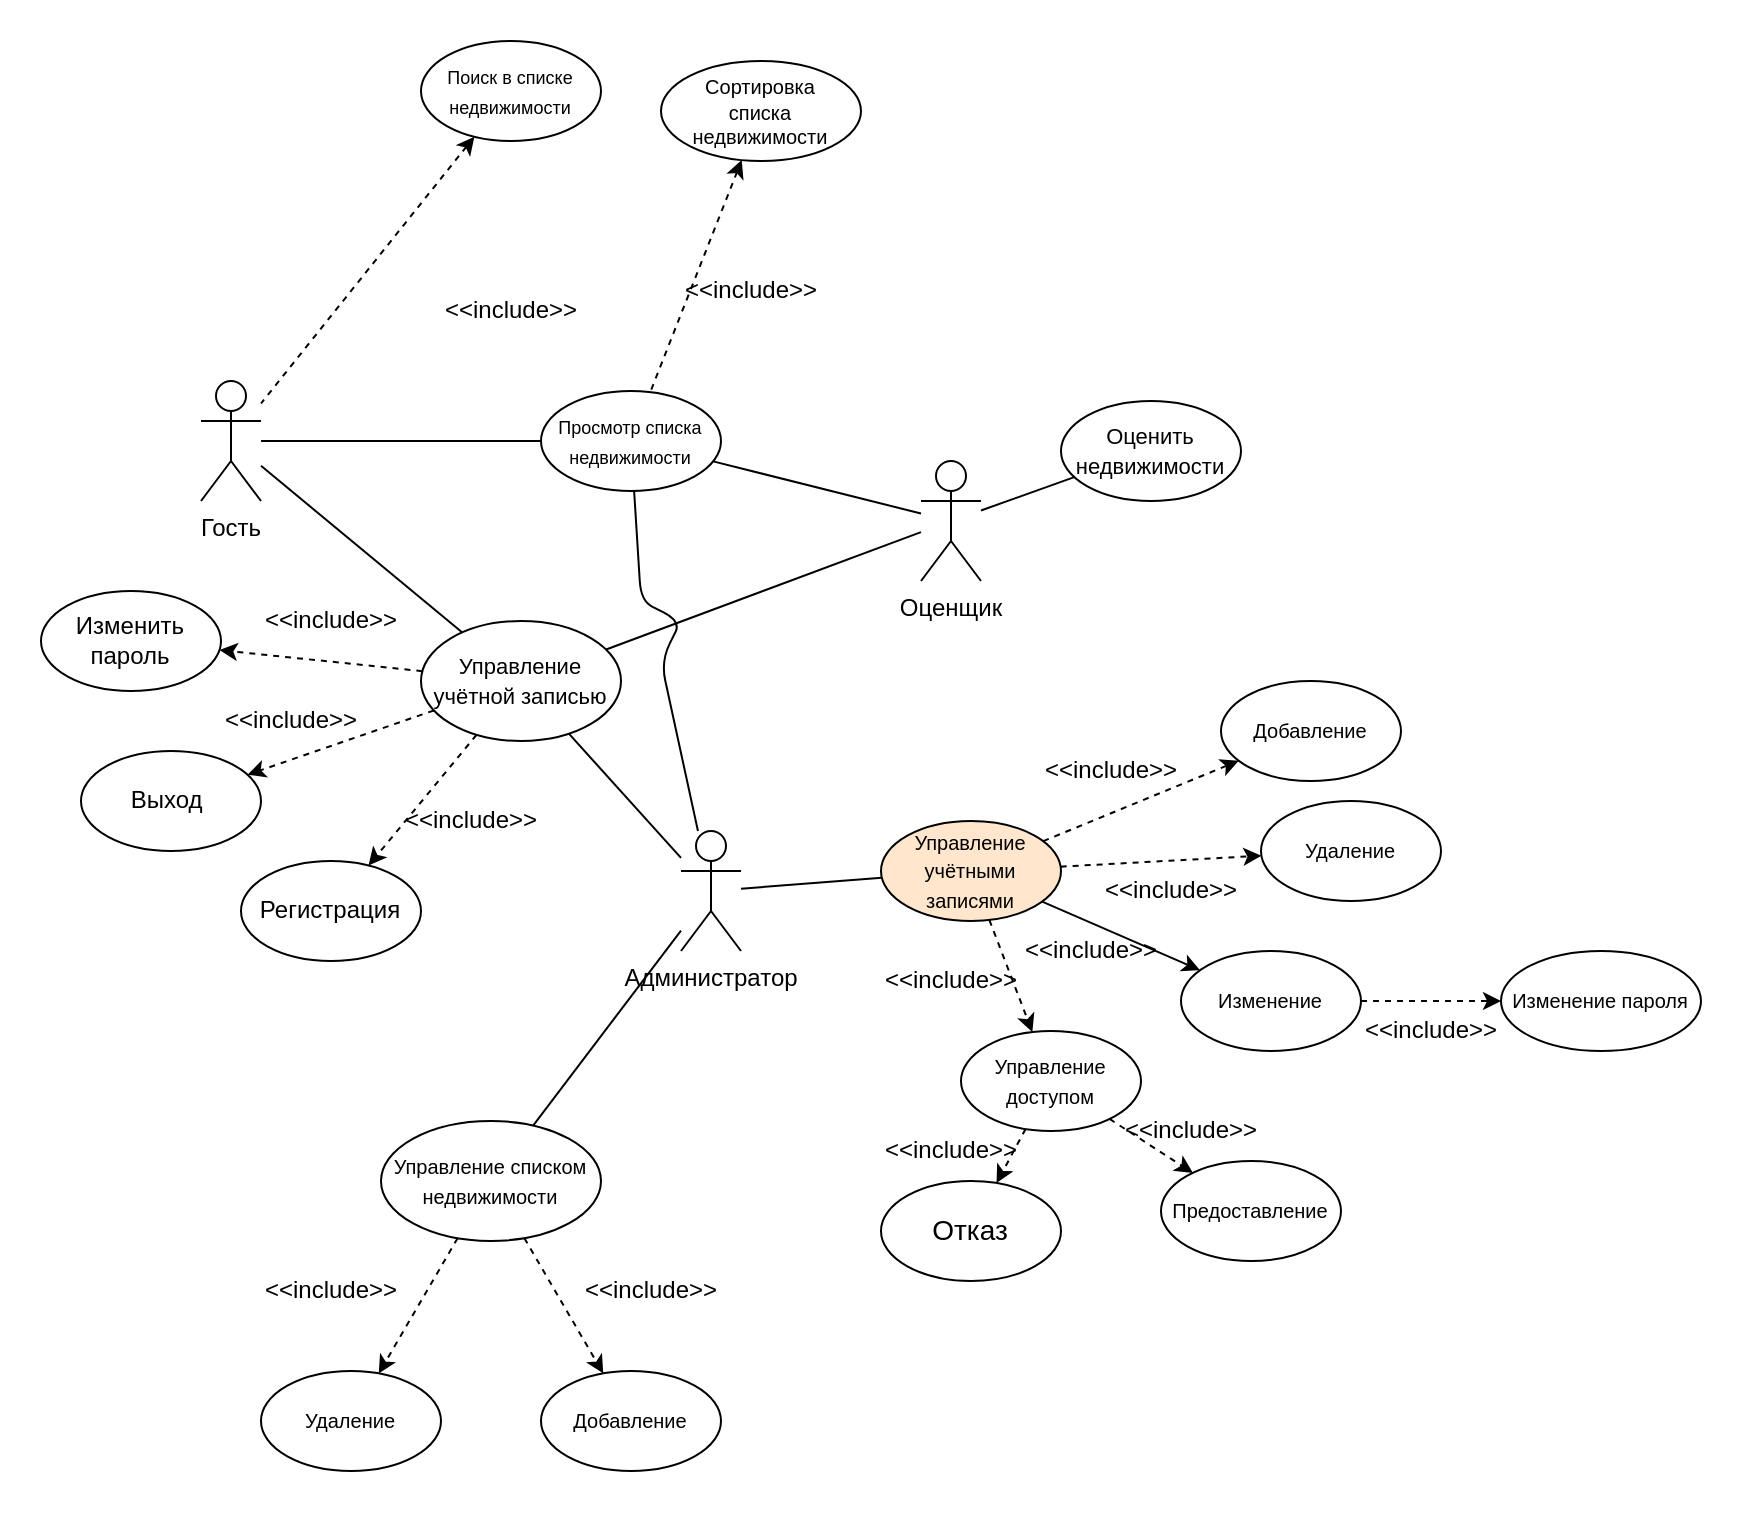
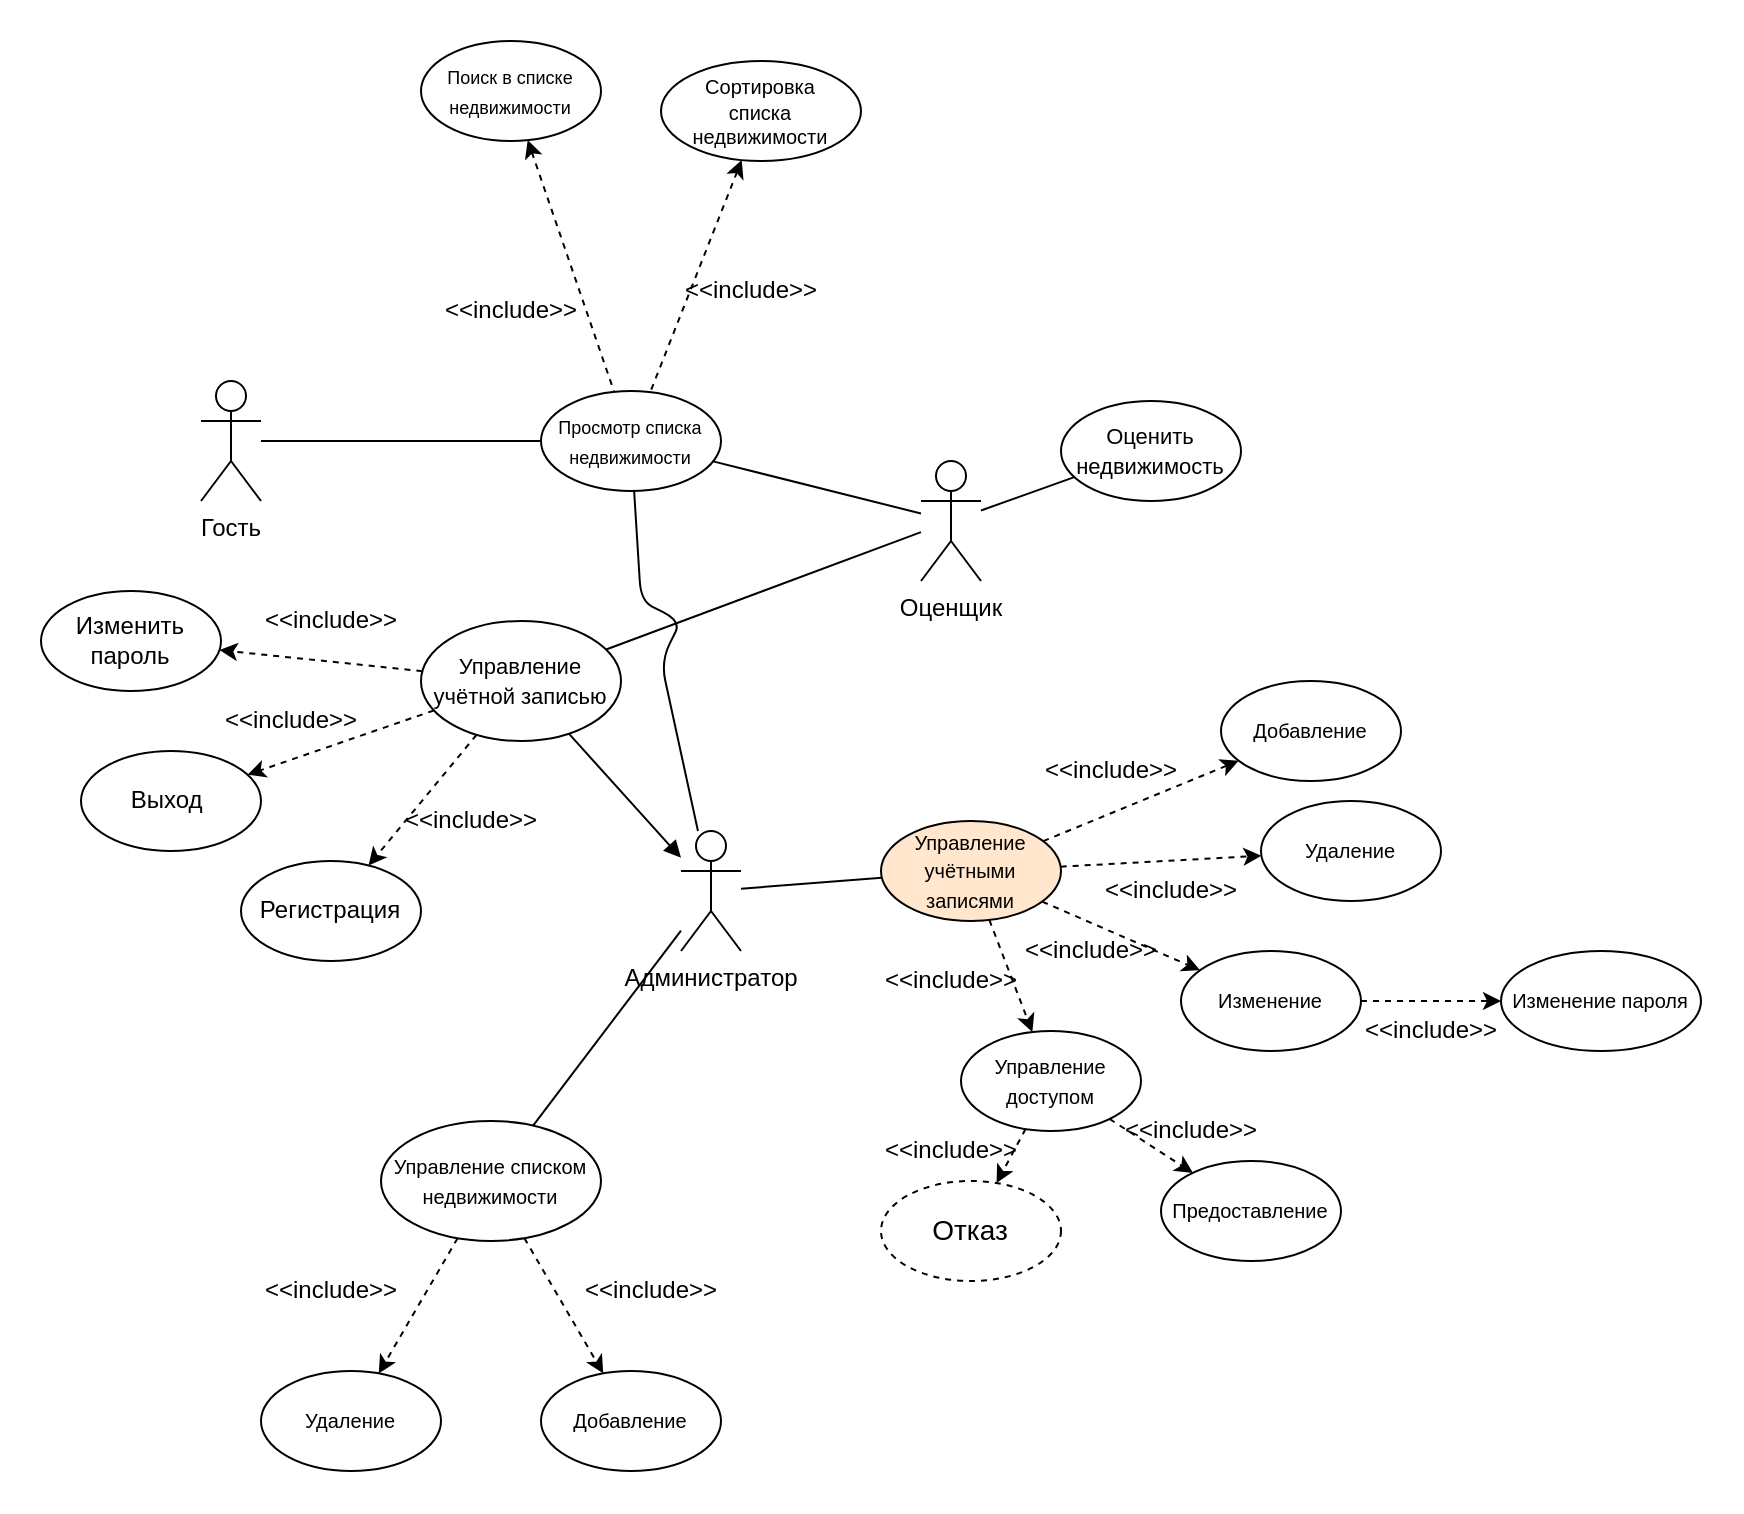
(364, 274) -> (572, 269)
(1151, 451) -> (1151, 451)
(361, 549) -> none
(674, 850) -> (669, 844)
(1116, 934) -> (1116, 934)
(971, 1231) -> (971, 1231)
